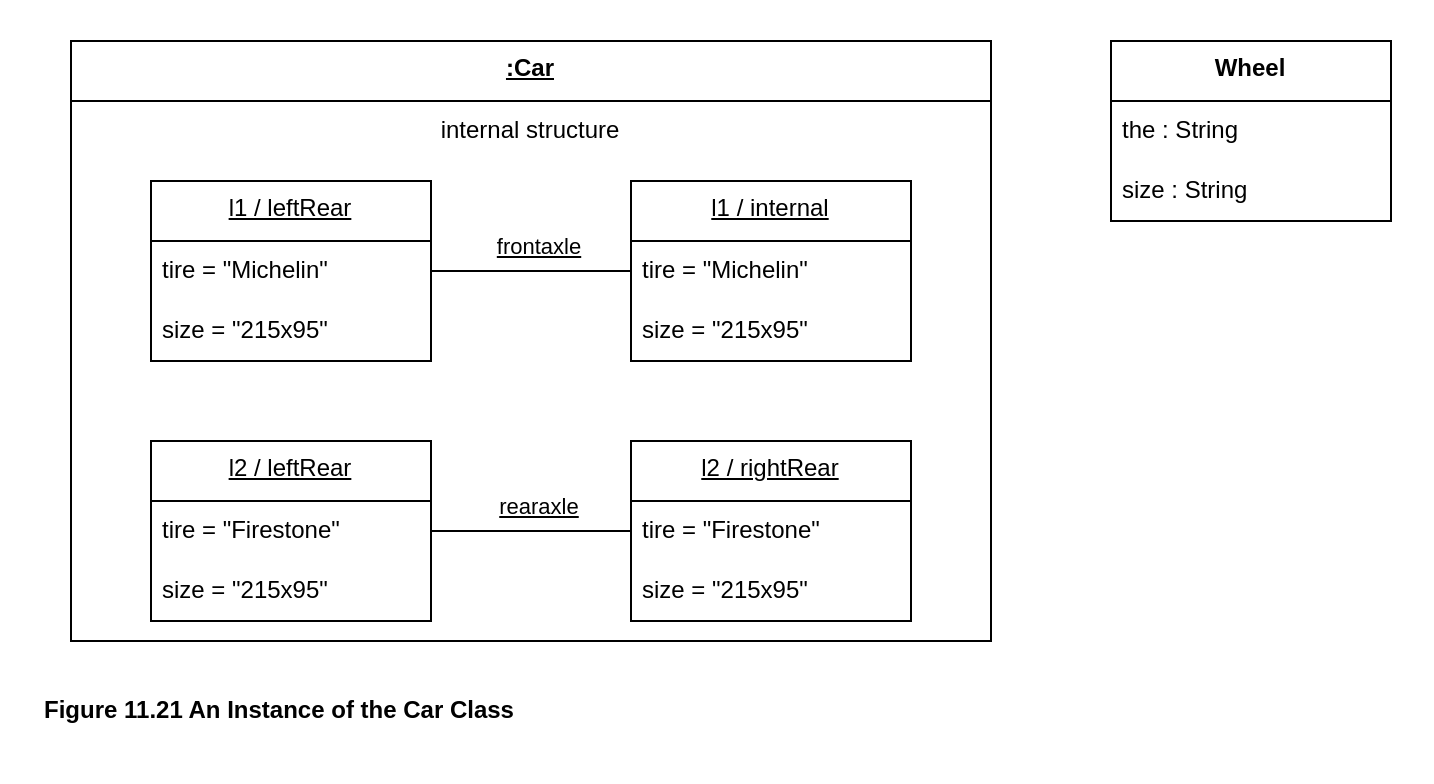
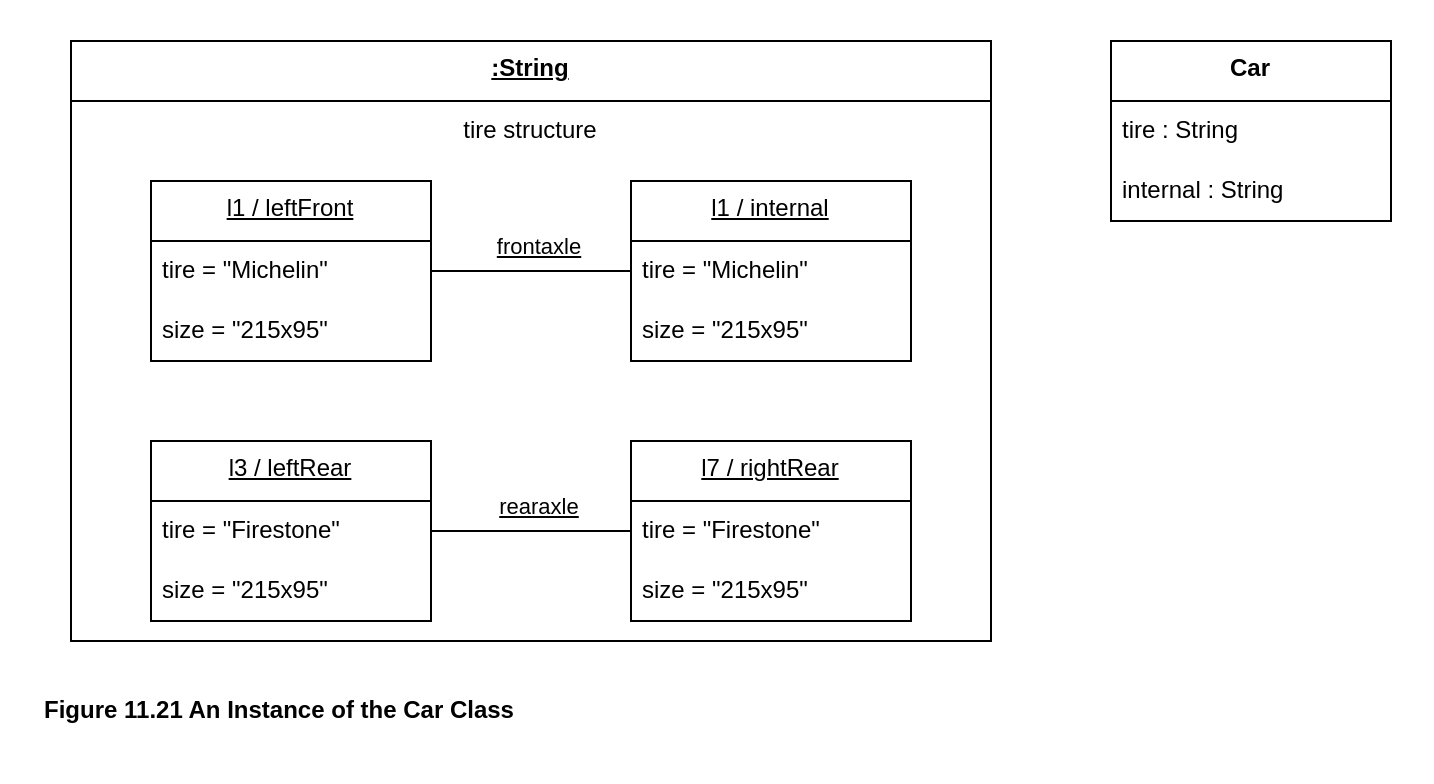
(531, 69) -> (531, 69)
(1251, 69) -> (1251, 69)
(531, 131) -> (531, 131)
(1191, 131) -> (1195, 131)
(1195, 191) -> (1219, 191)
(291, 209) -> (291, 209)
(291, 469) -> (291, 469)
(771, 469) -> (771, 469)
